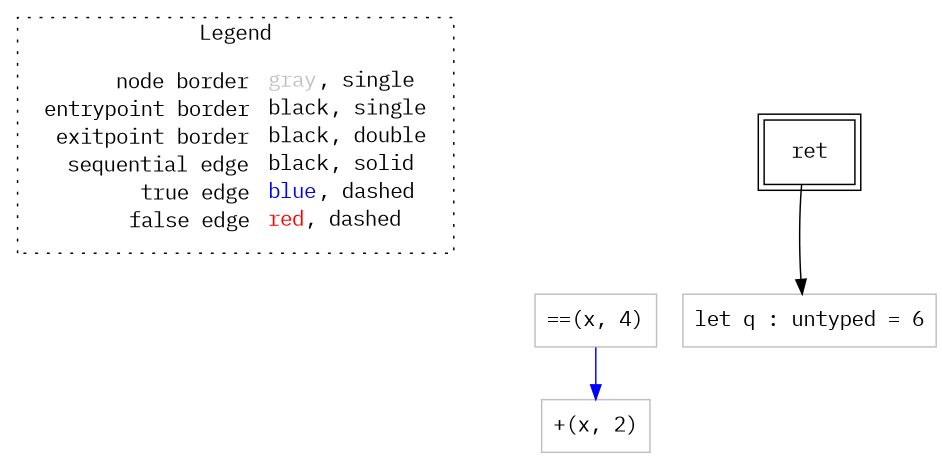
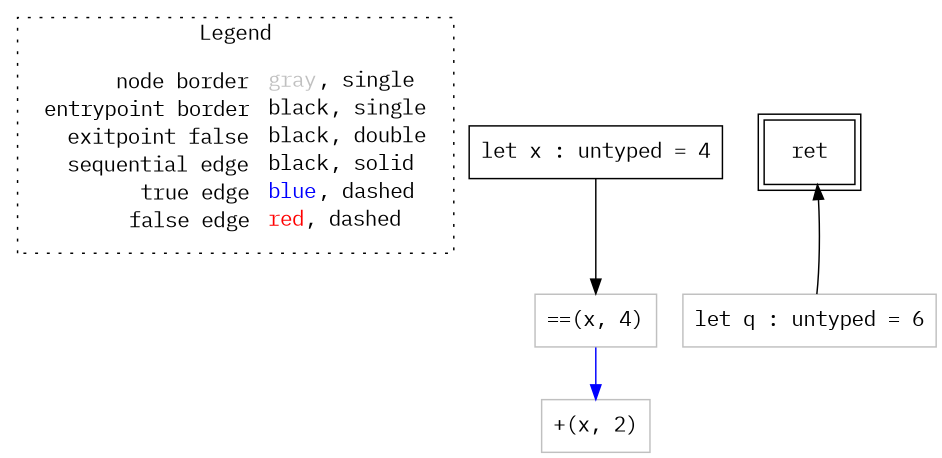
(159, 138) -> (165, 138)
none -> (596, 152)
(800, 232) -> (819, 247)
